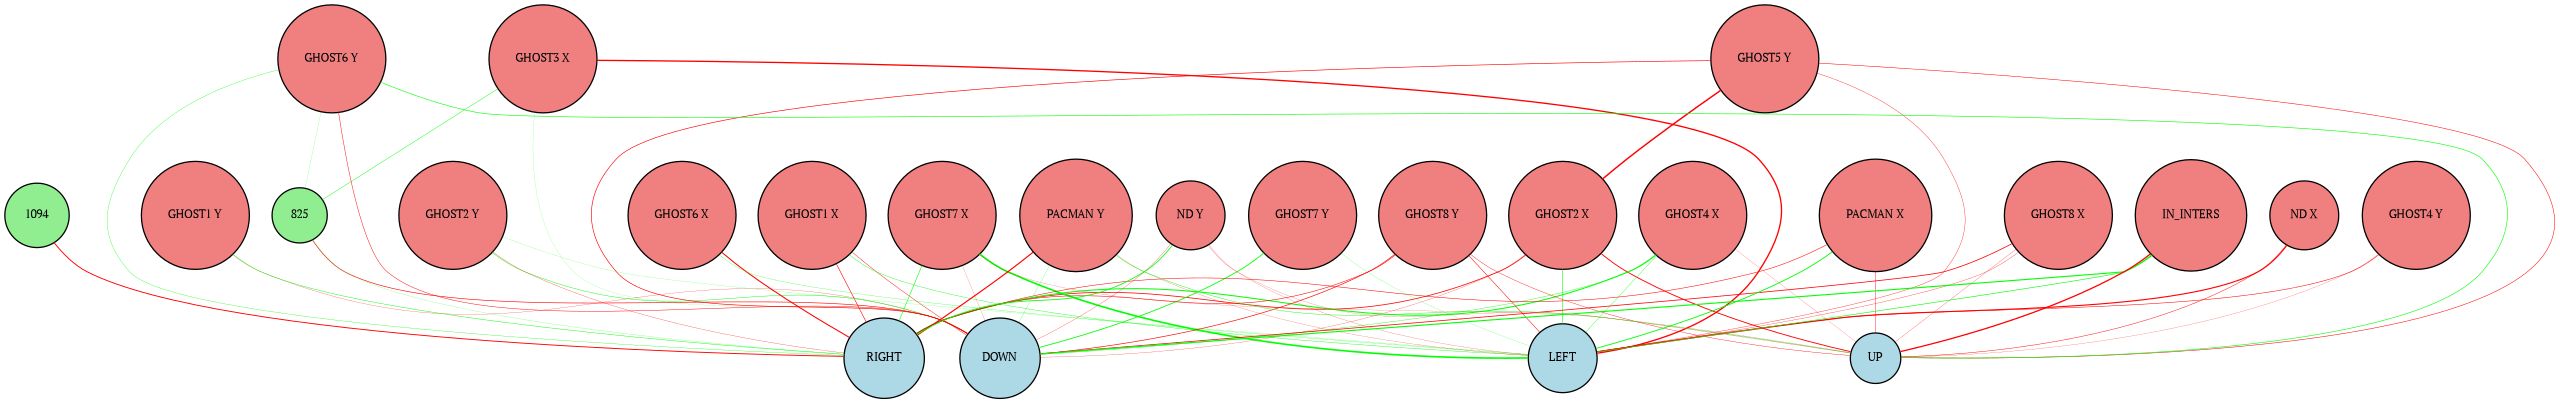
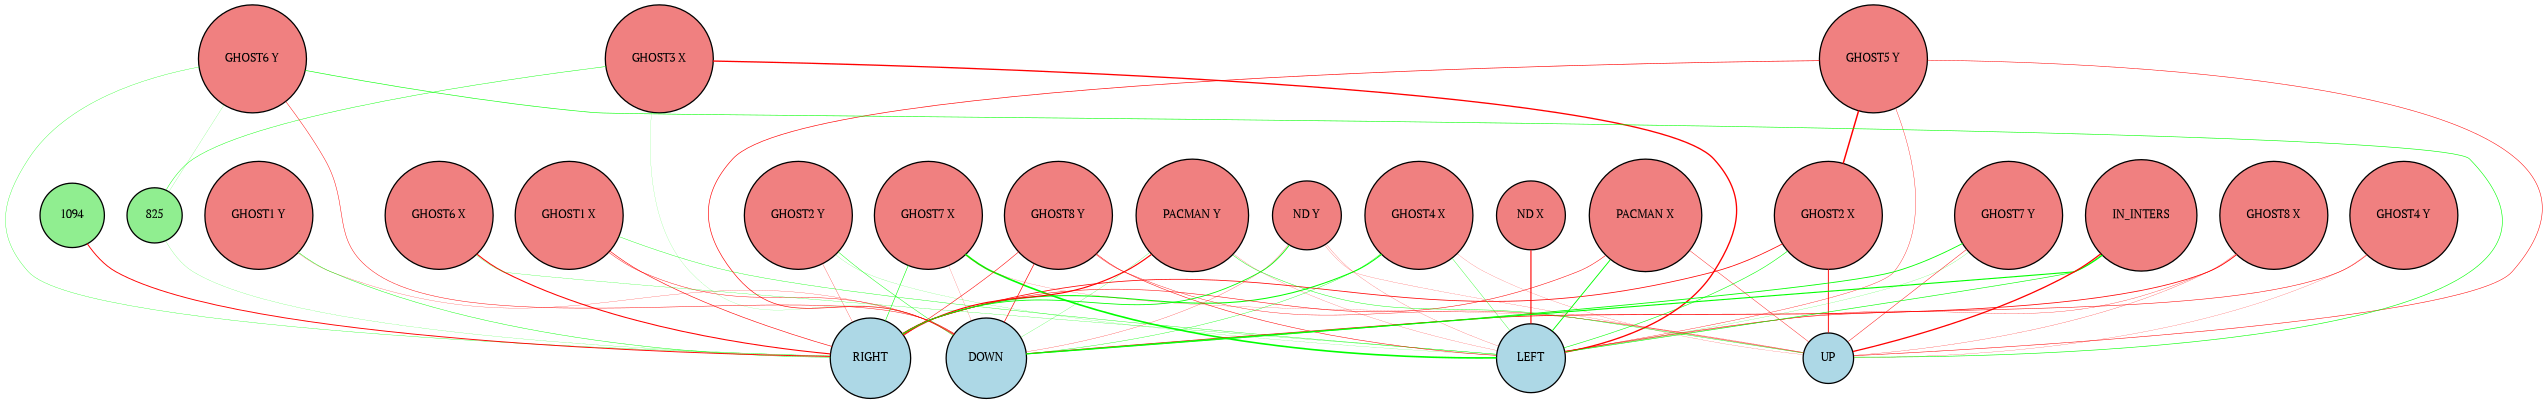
(634, 303) -> none
(2104, 331) -> (1908, 295)
(1290, 334) -> none
